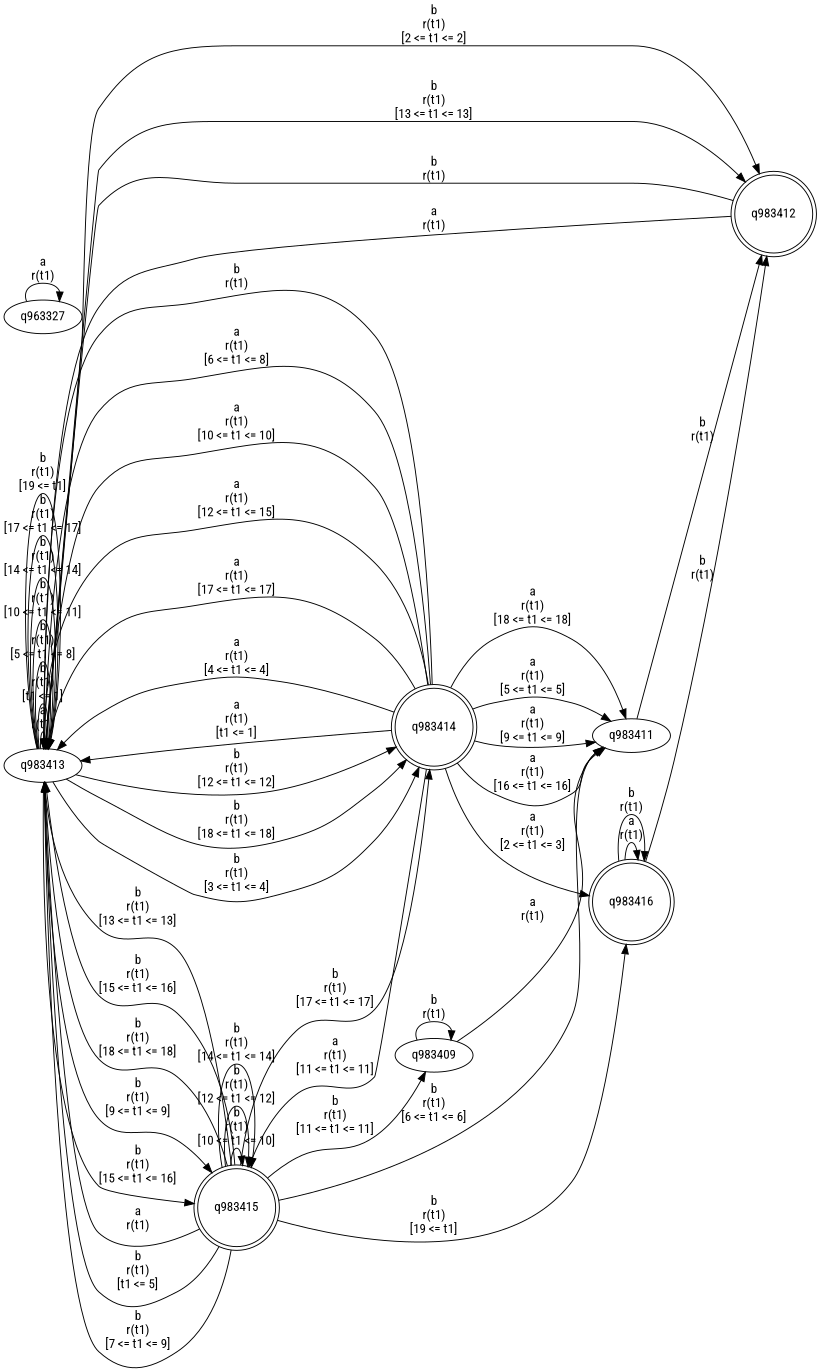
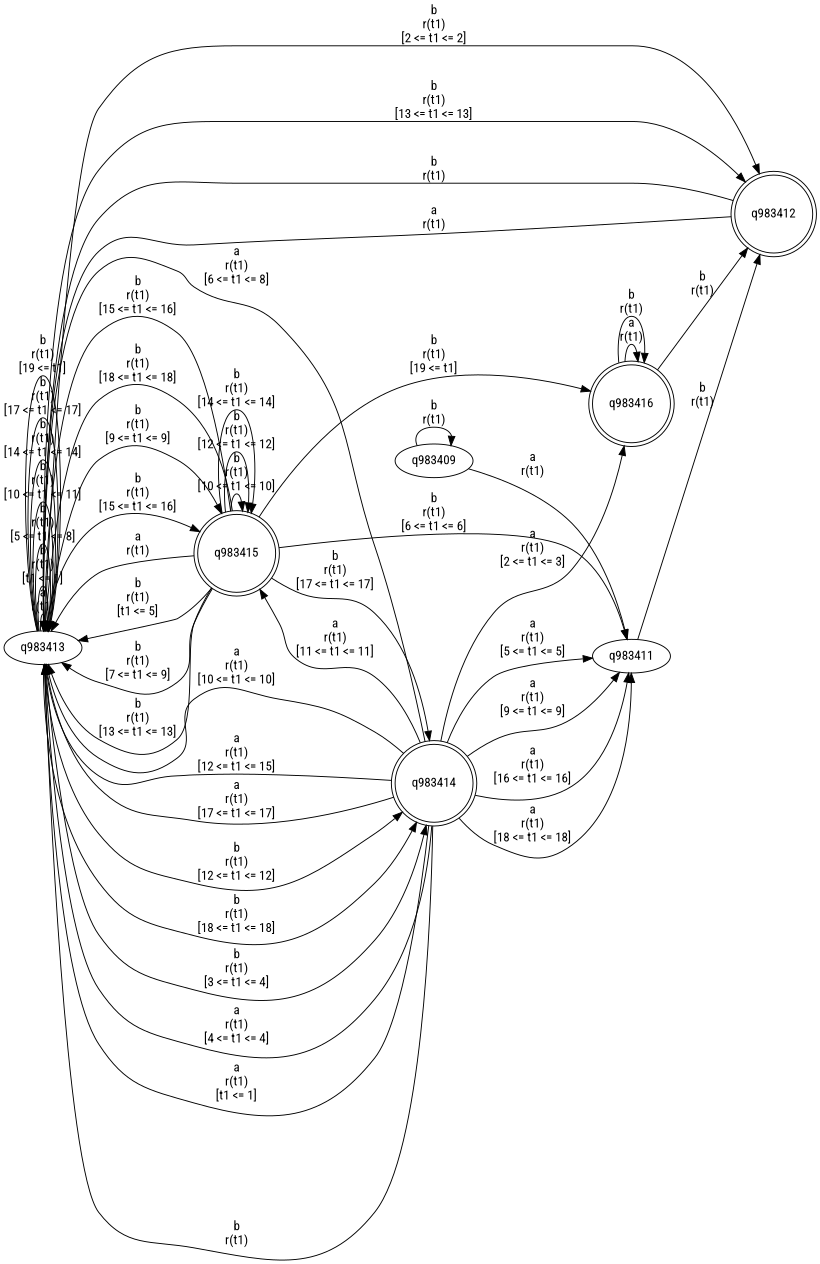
(43, 317) -> none
(355, 1146) -> none
